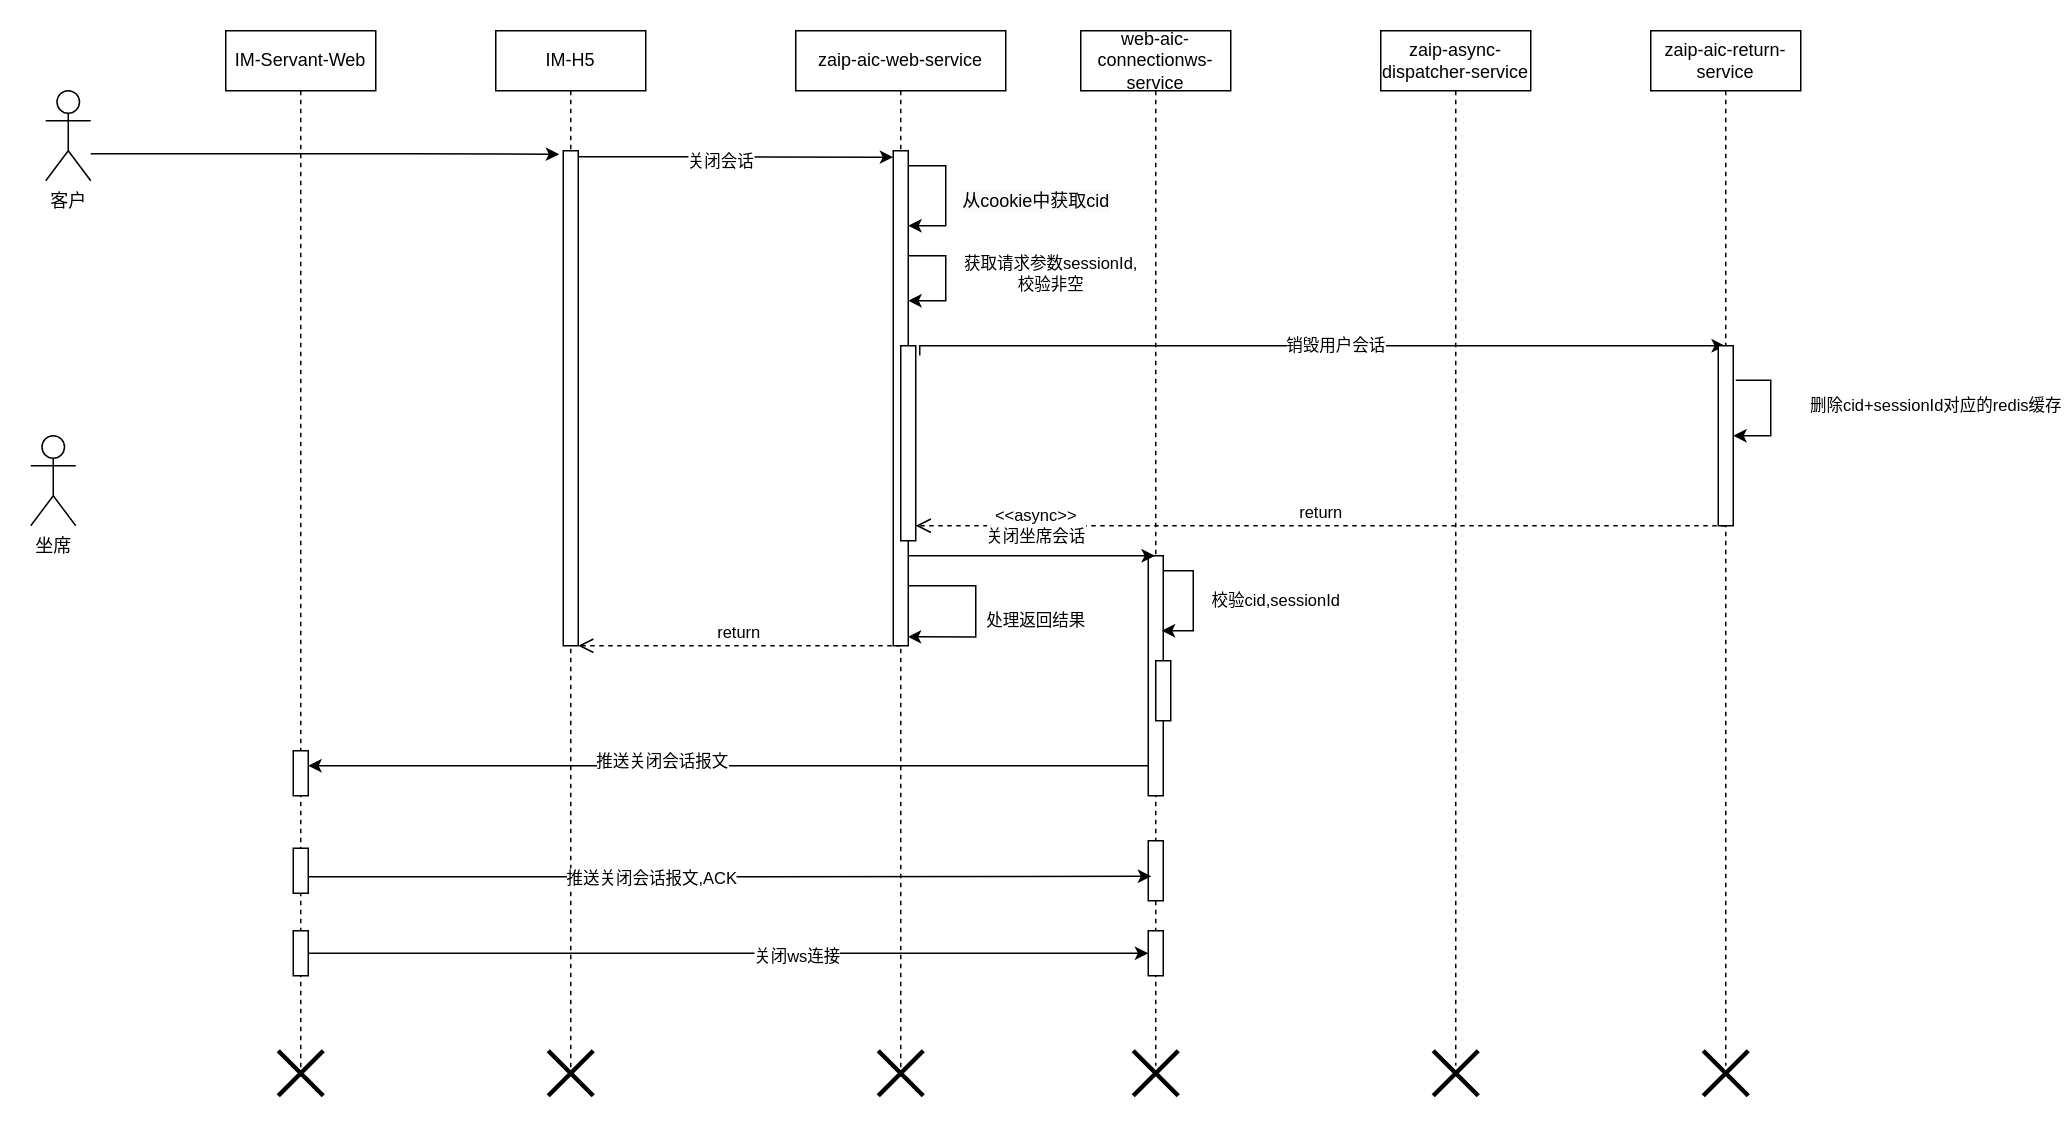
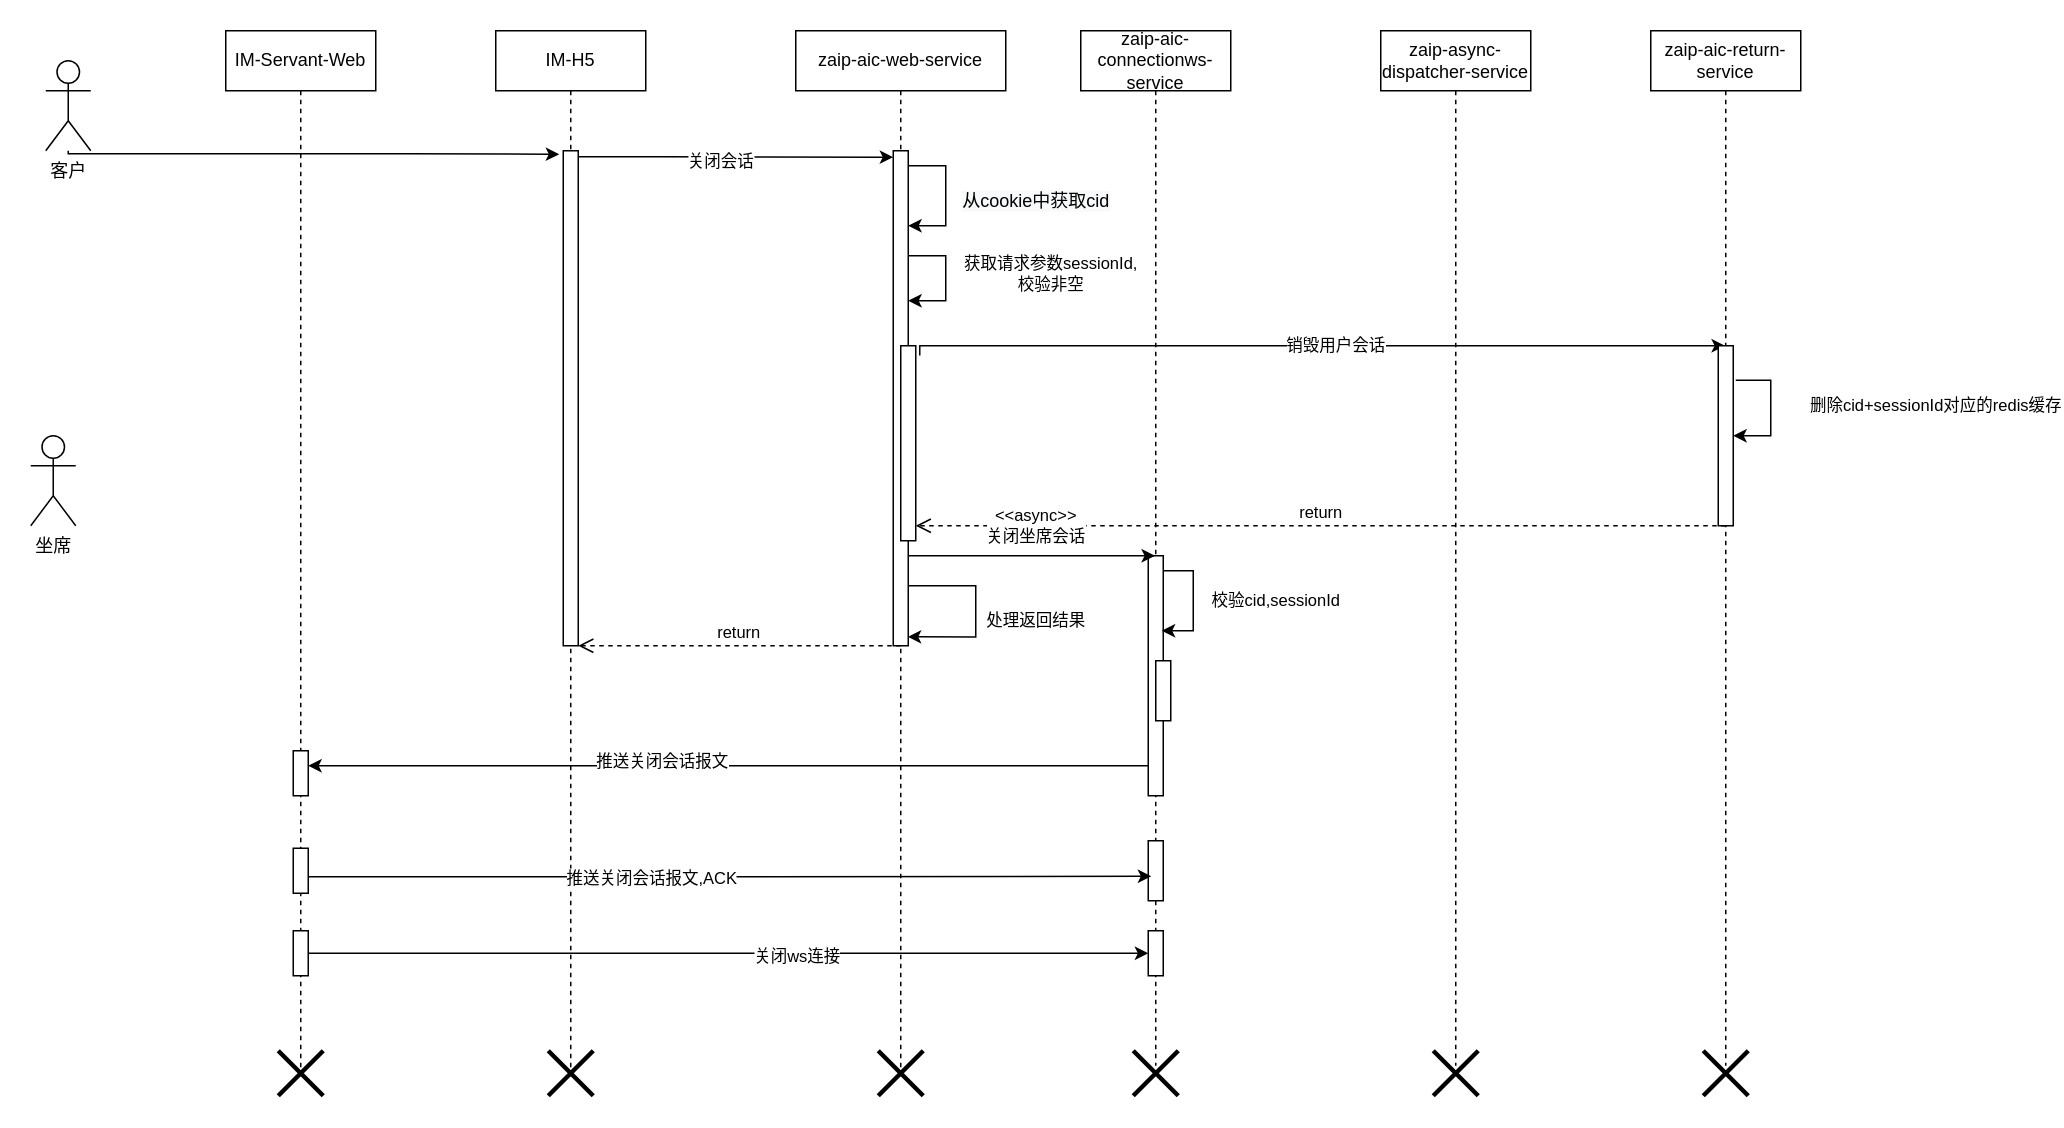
(1156, 61) -> (1156, 61)
(68, 136) -> (68, 106)
